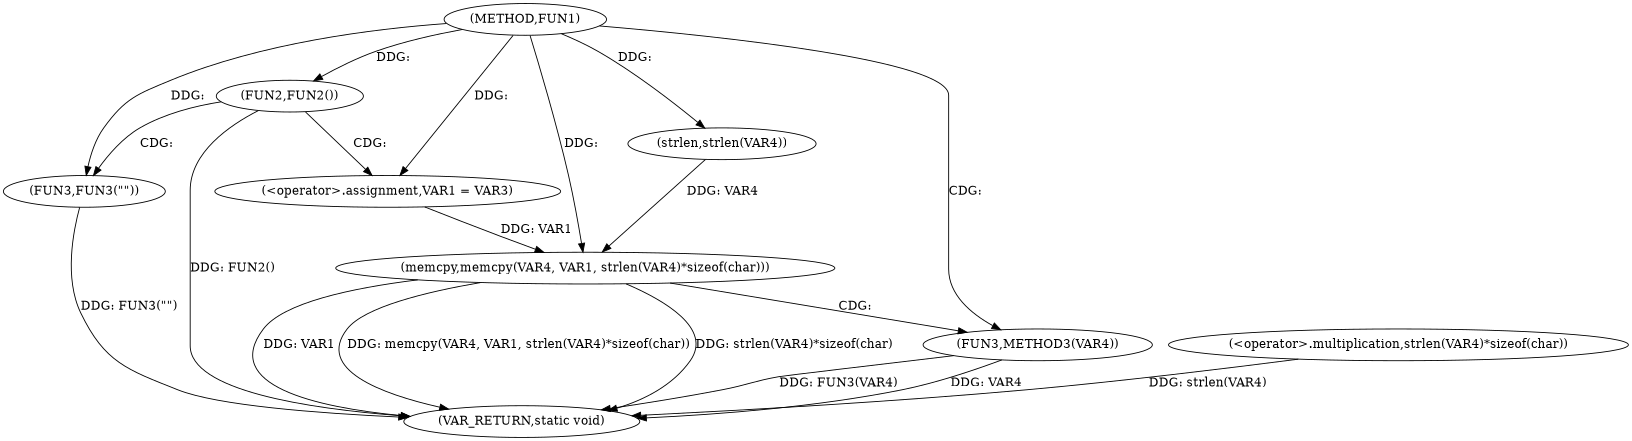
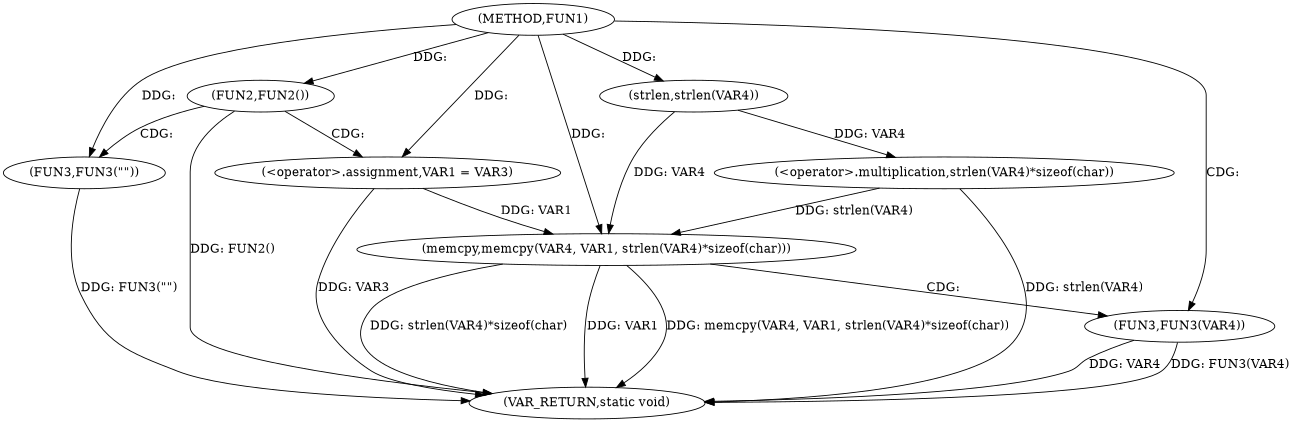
none -> (812, 133)
none -> (780, 210)
none -> (330, 333)
(1038, 345) -> (1180, 326)
